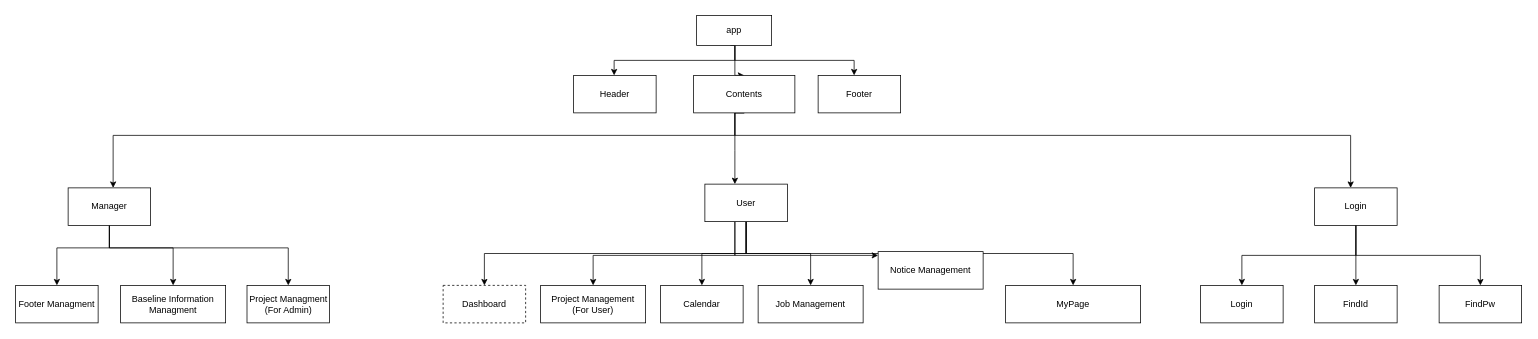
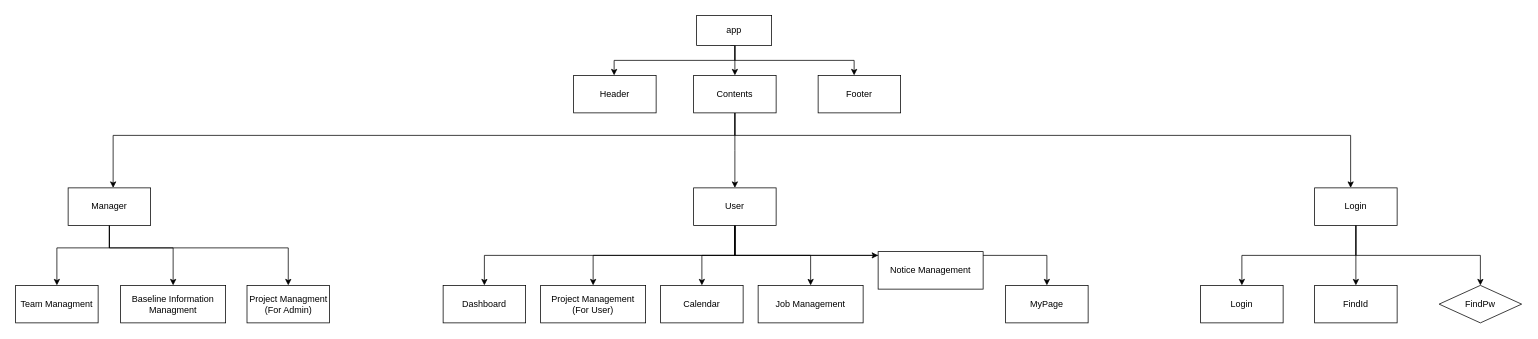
(744, 94) -> (735, 94)
(746, 203) -> (735, 207)
(57, 304) -> (57, 304)
(484, 304) -> (484, 304)
(1073, 304) -> (1047, 304)
(1480, 304) -> (1480, 304)
